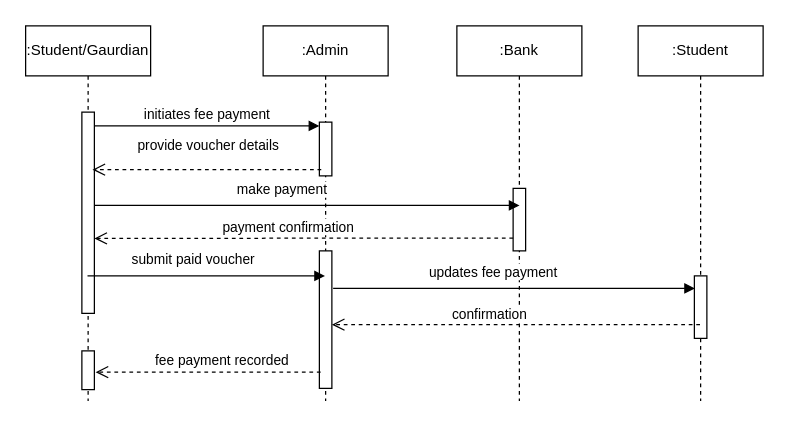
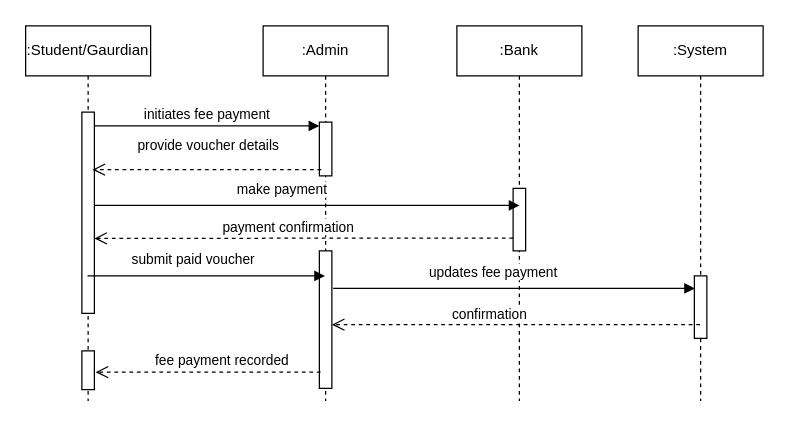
(701, 51) -> (701, 51)
